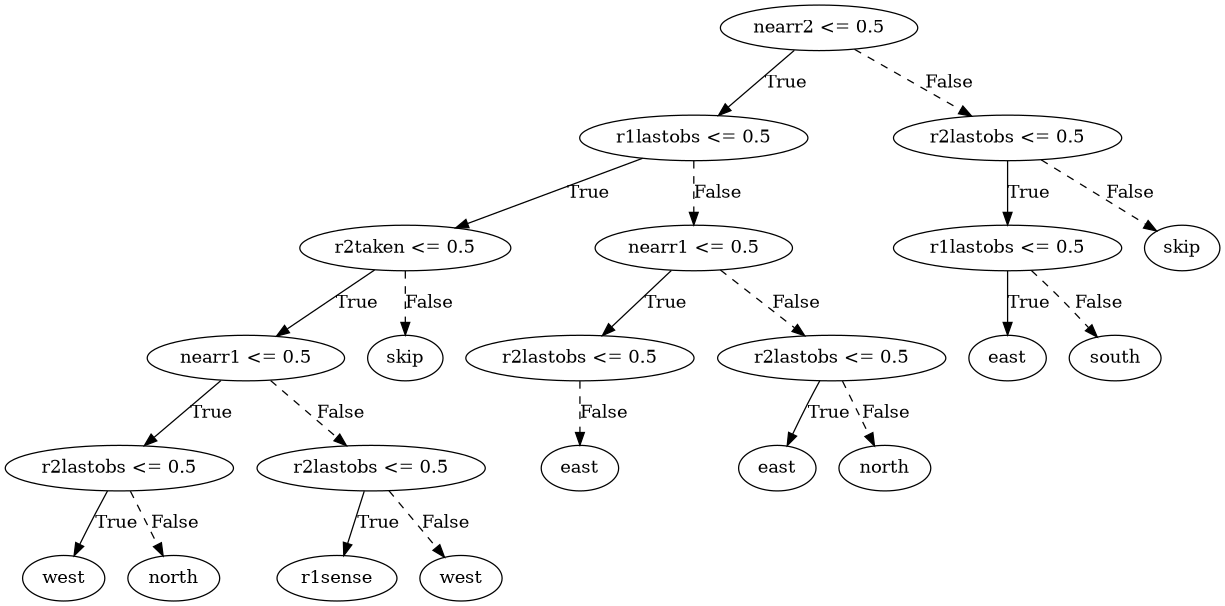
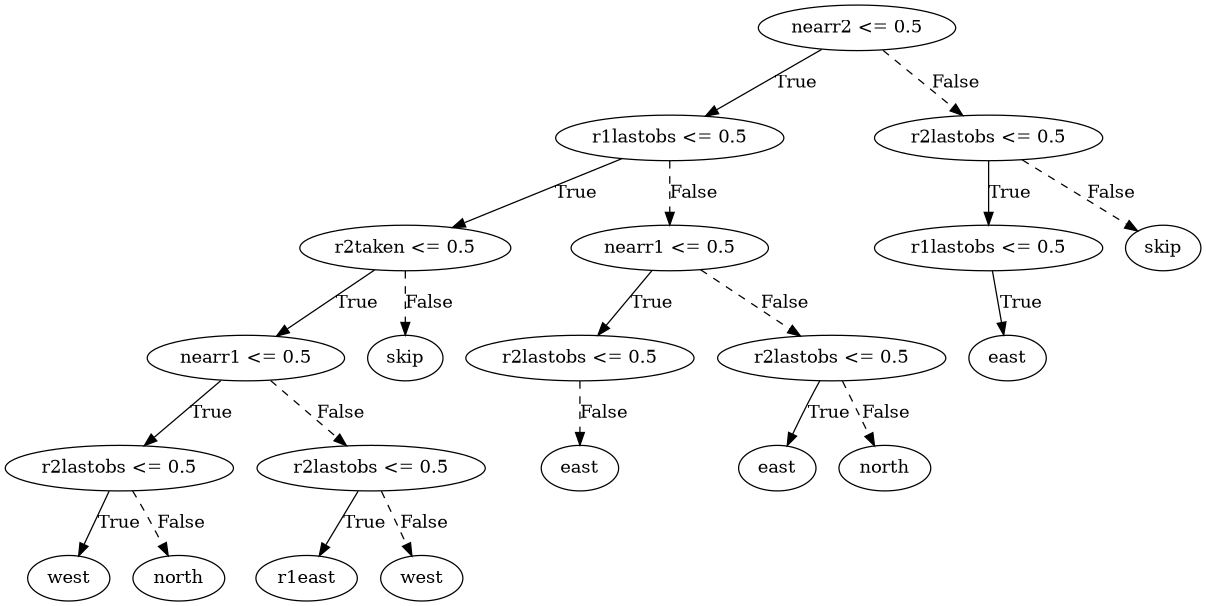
(1115, 358) -> none
(337, 578) -> (307, 578)
